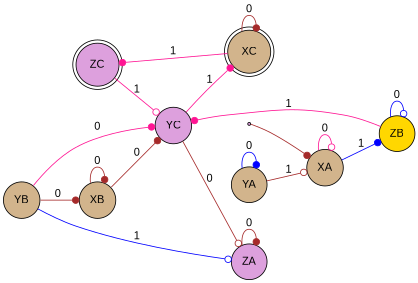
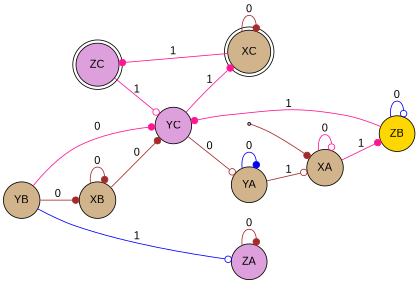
(358, 152) -> (358, 152)
(210, 191) -> (209, 153)
